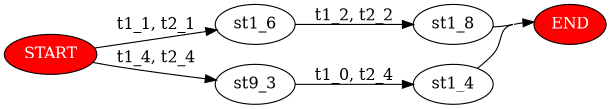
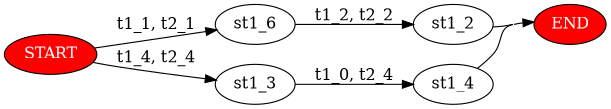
(453, 24) -> (453, 24)
(255, 84) -> (255, 84)
